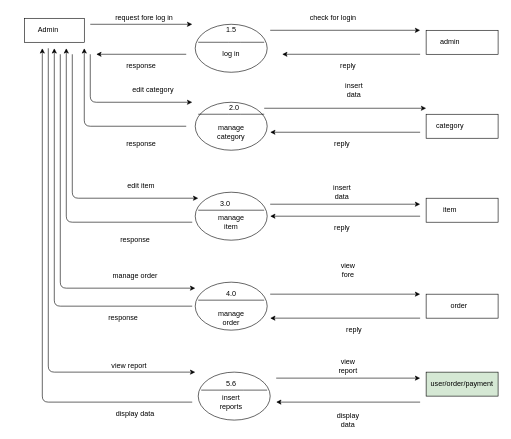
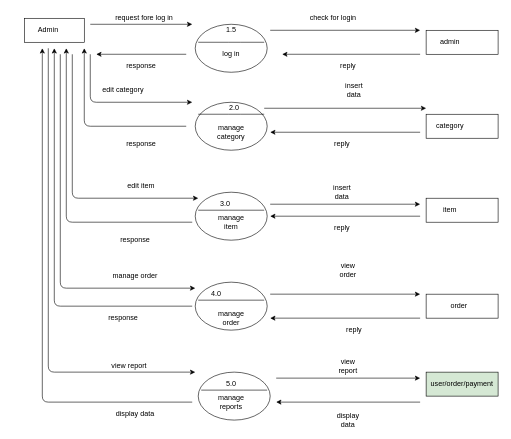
(153, 90) -> (123, 90)
(348, 270) -> (348, 270)
(231, 294) -> (216, 294)
(231, 384) -> (231, 384)
(231, 402) -> (231, 402)
